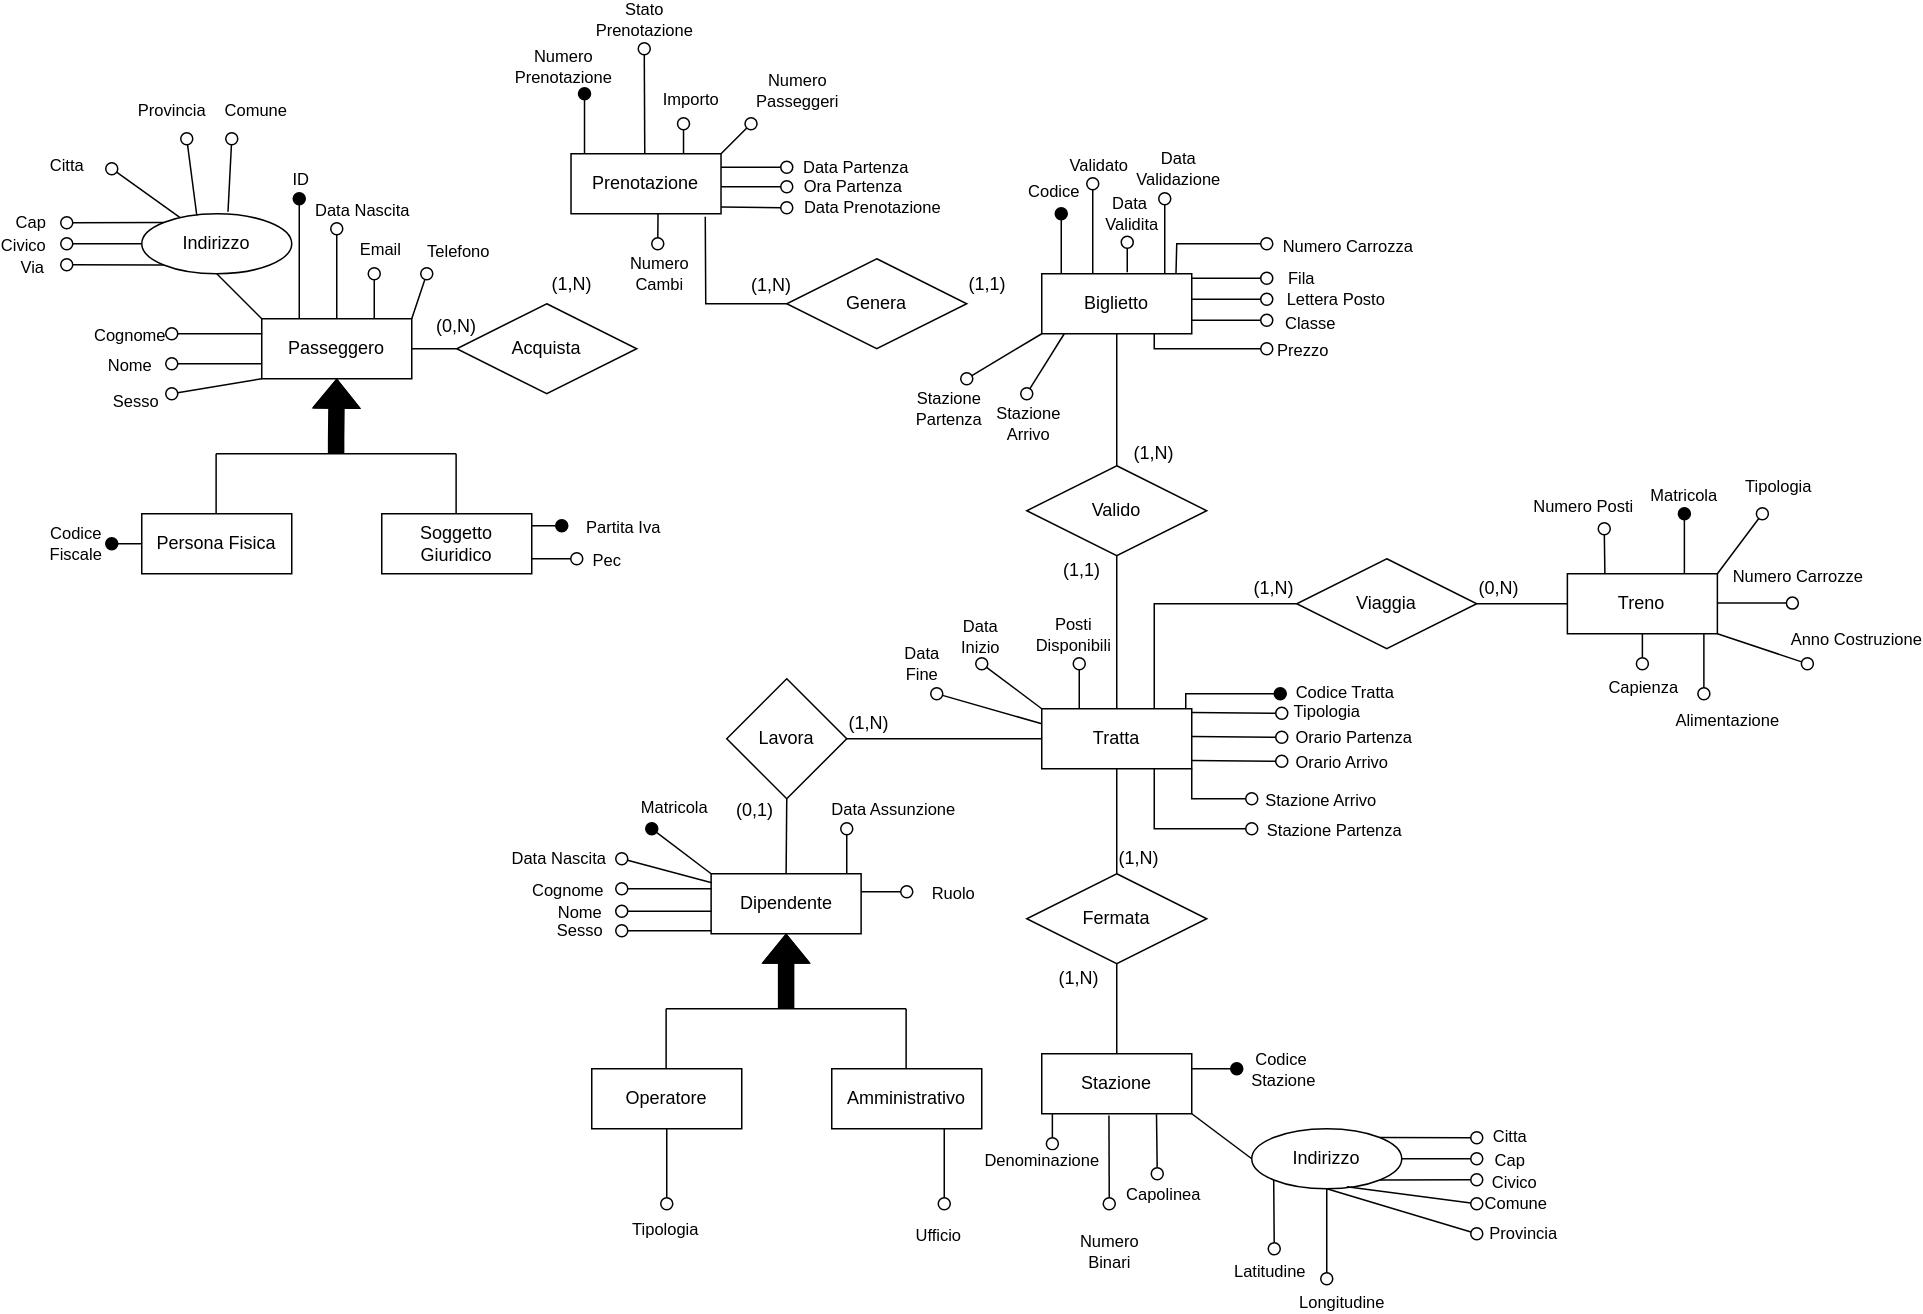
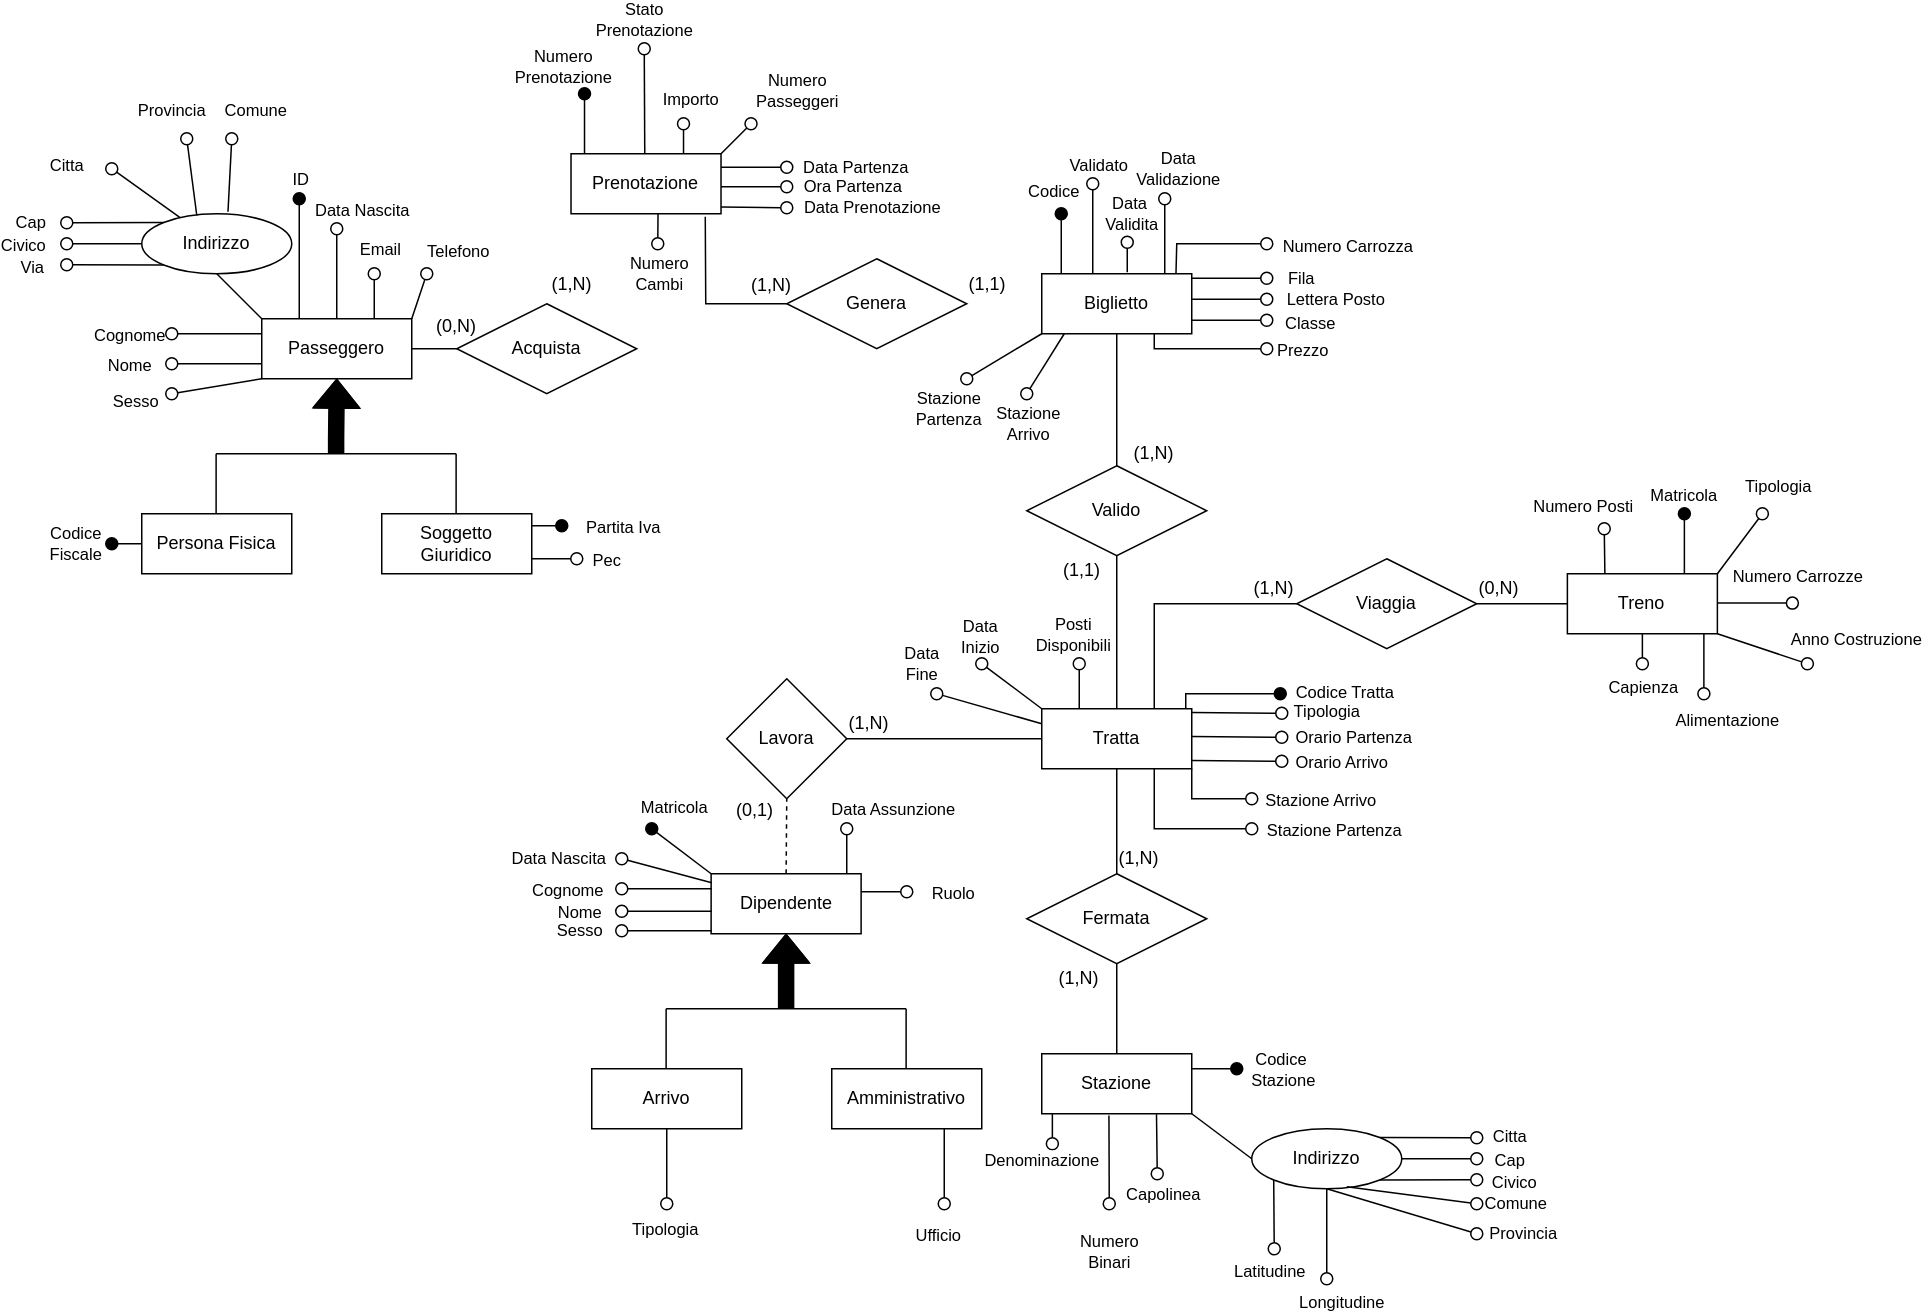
(786, 836) -> (786, 836)
(667, 1099) -> (667, 1099)
